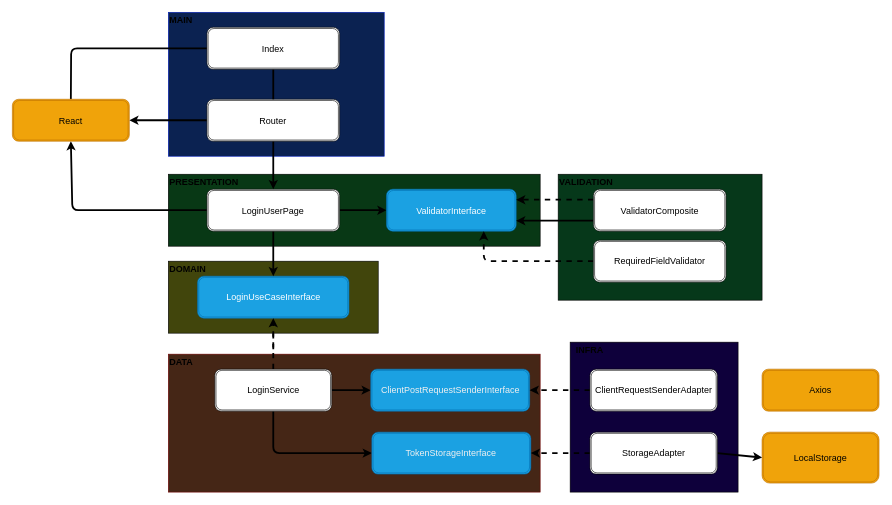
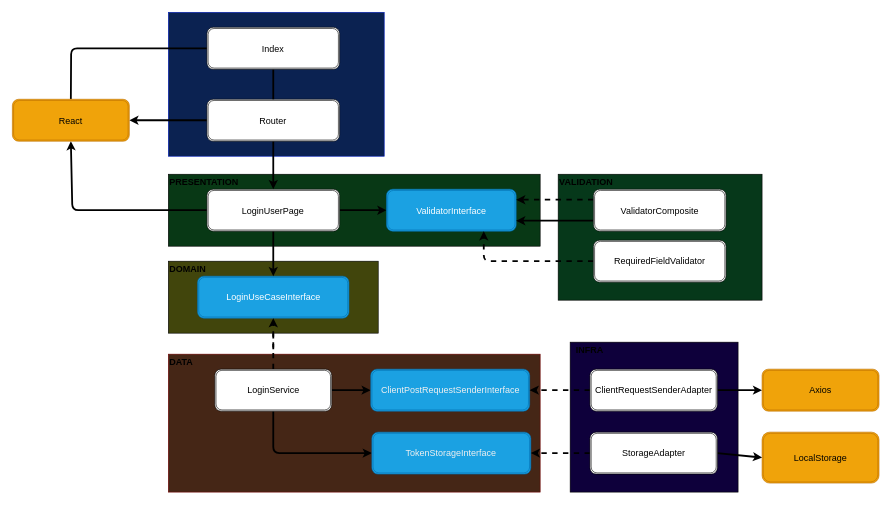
(186, 20) -> none
none -> (746, 390)
